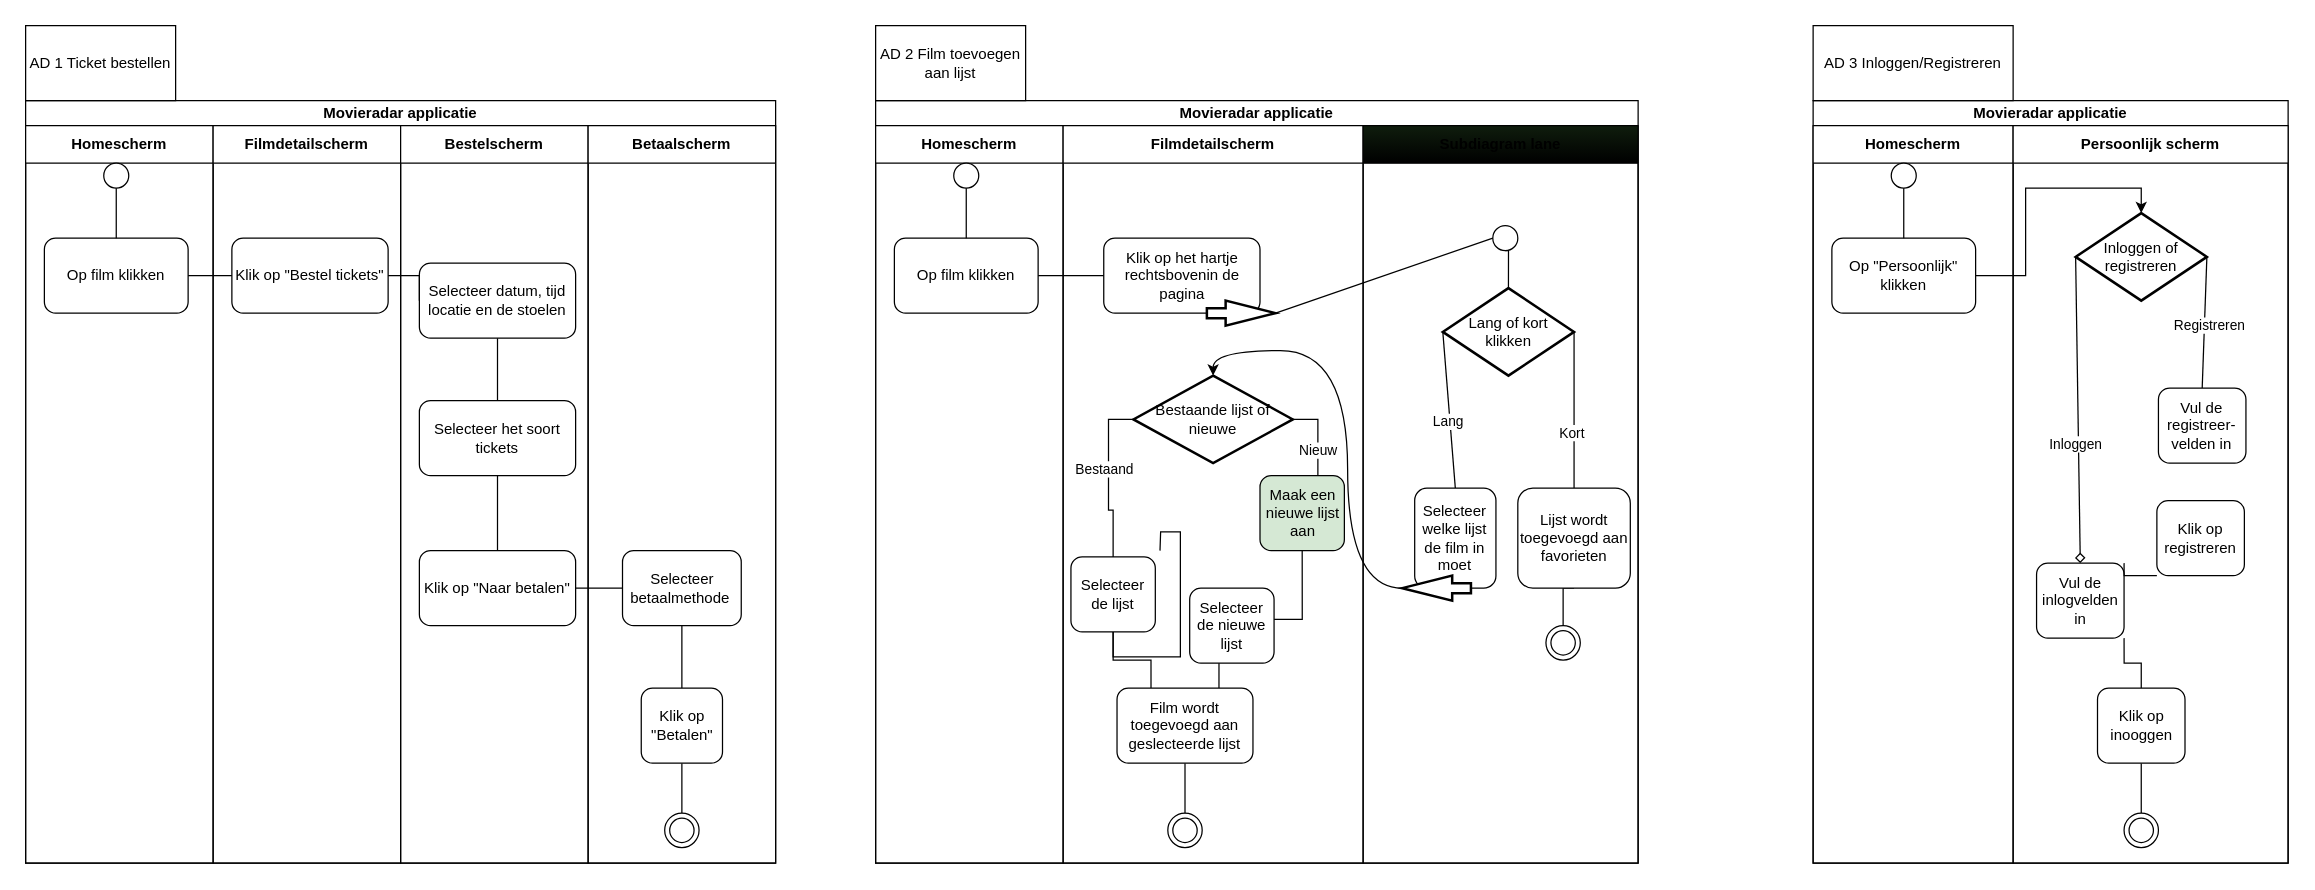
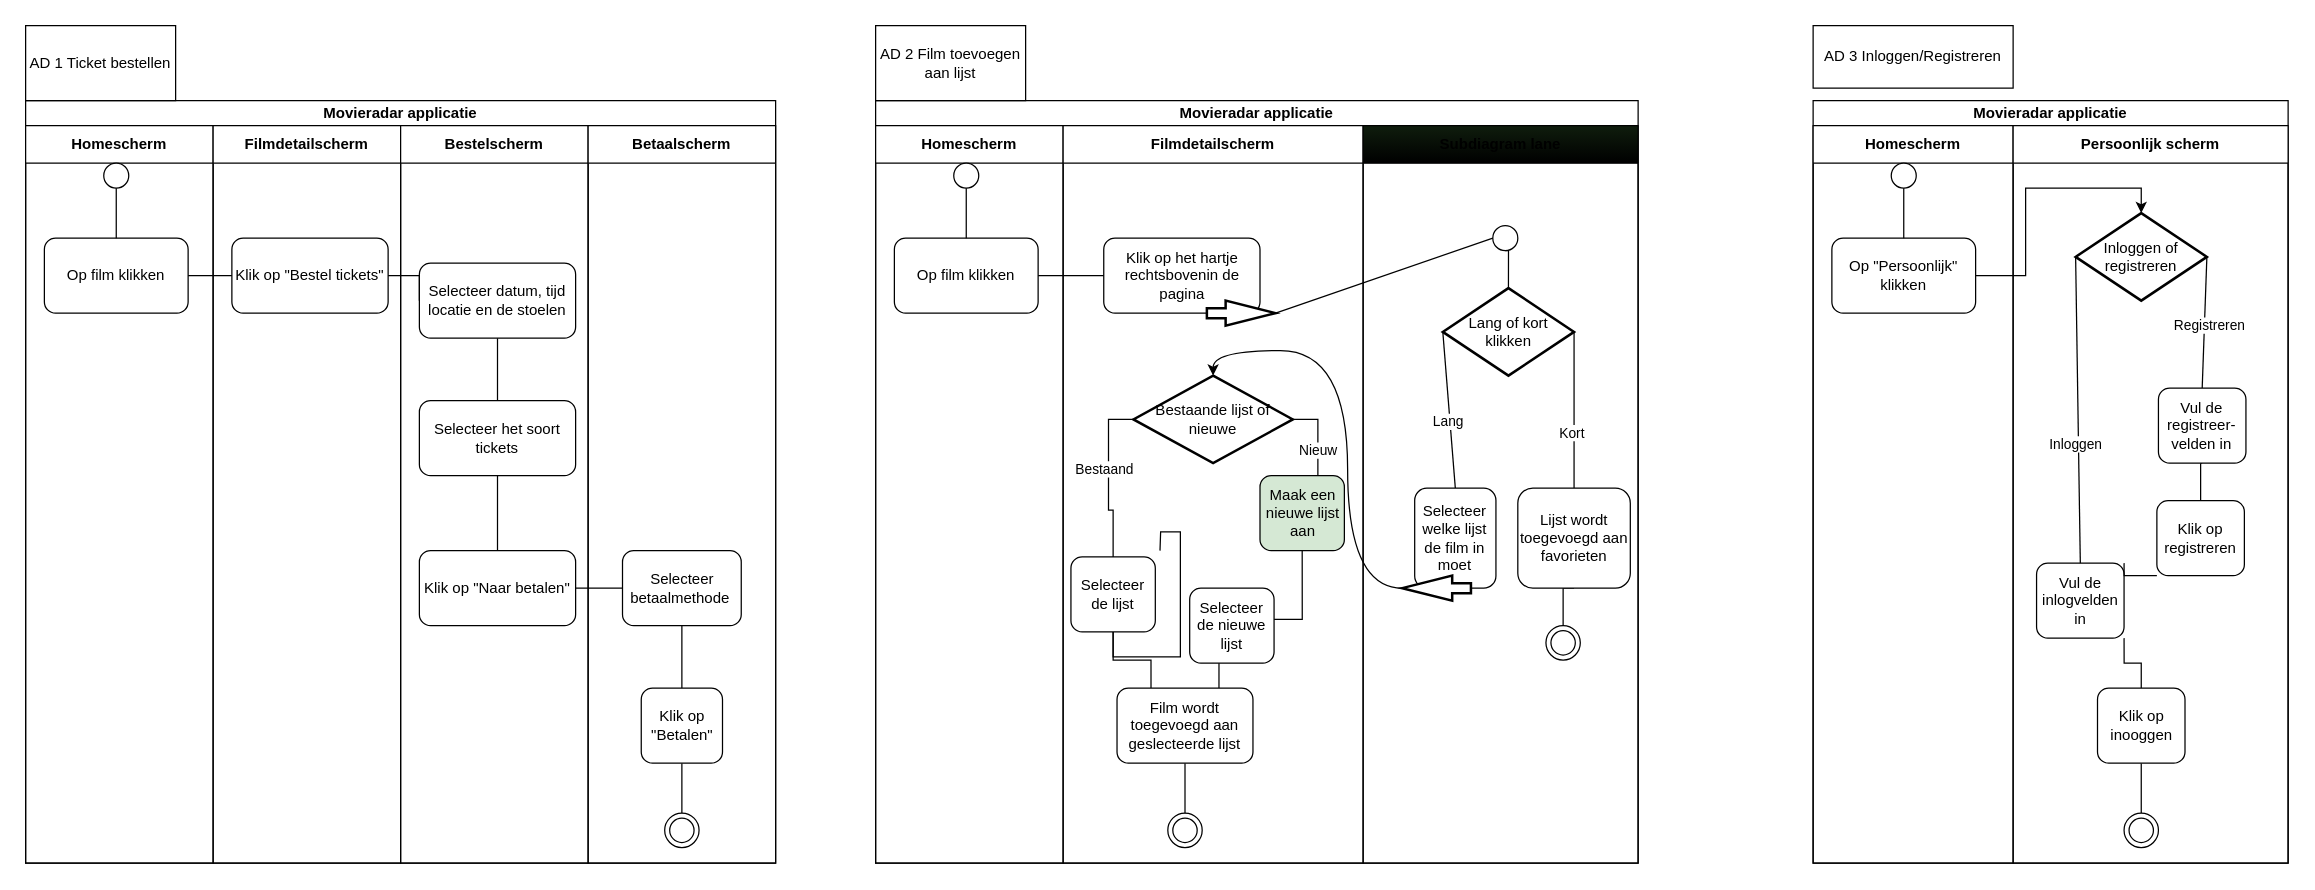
(1913, 63) -> (1913, 57)
none -> (2201, 481)
(2080, 552) -> (2080, 557)
